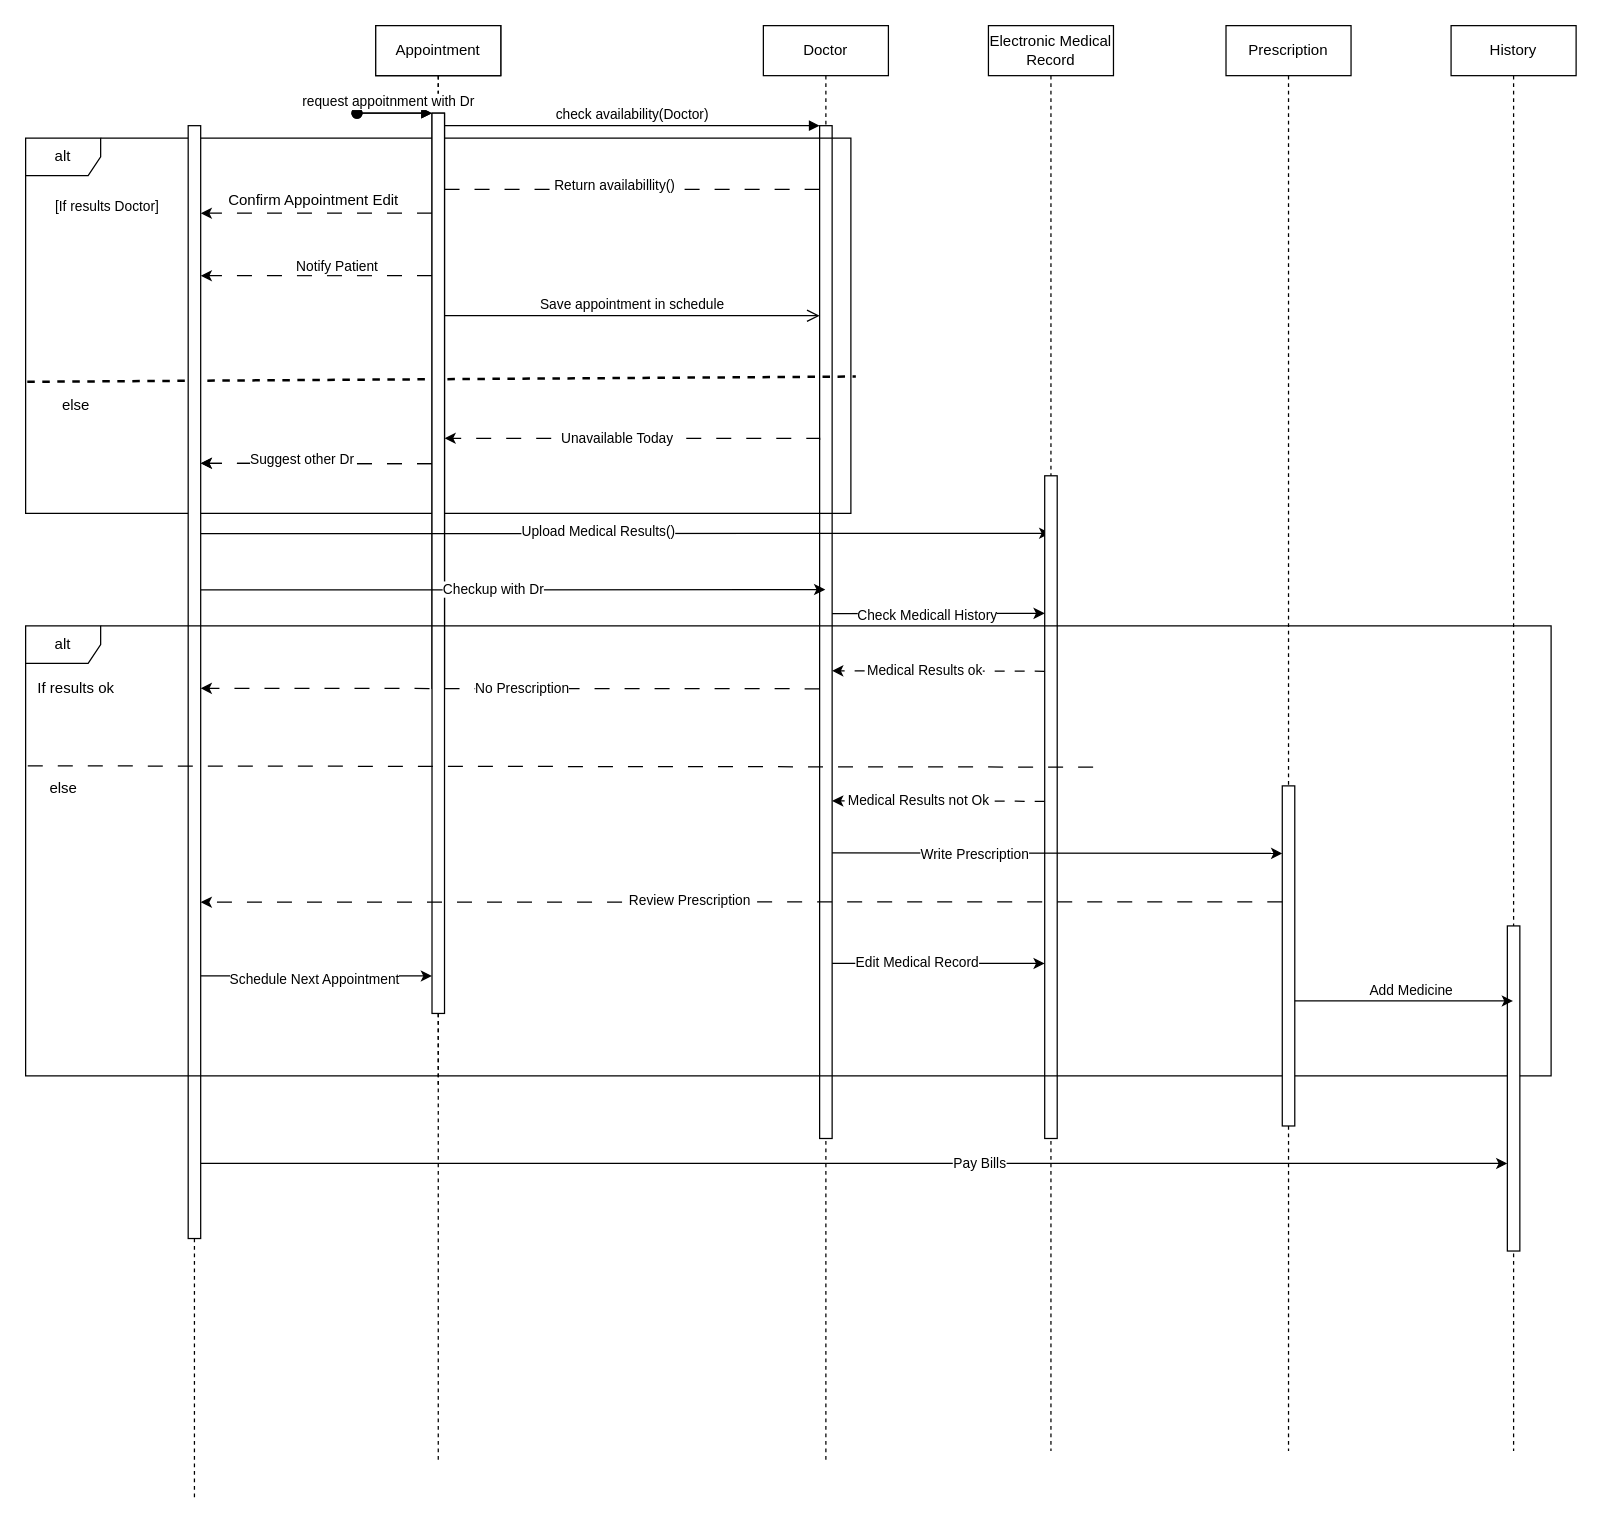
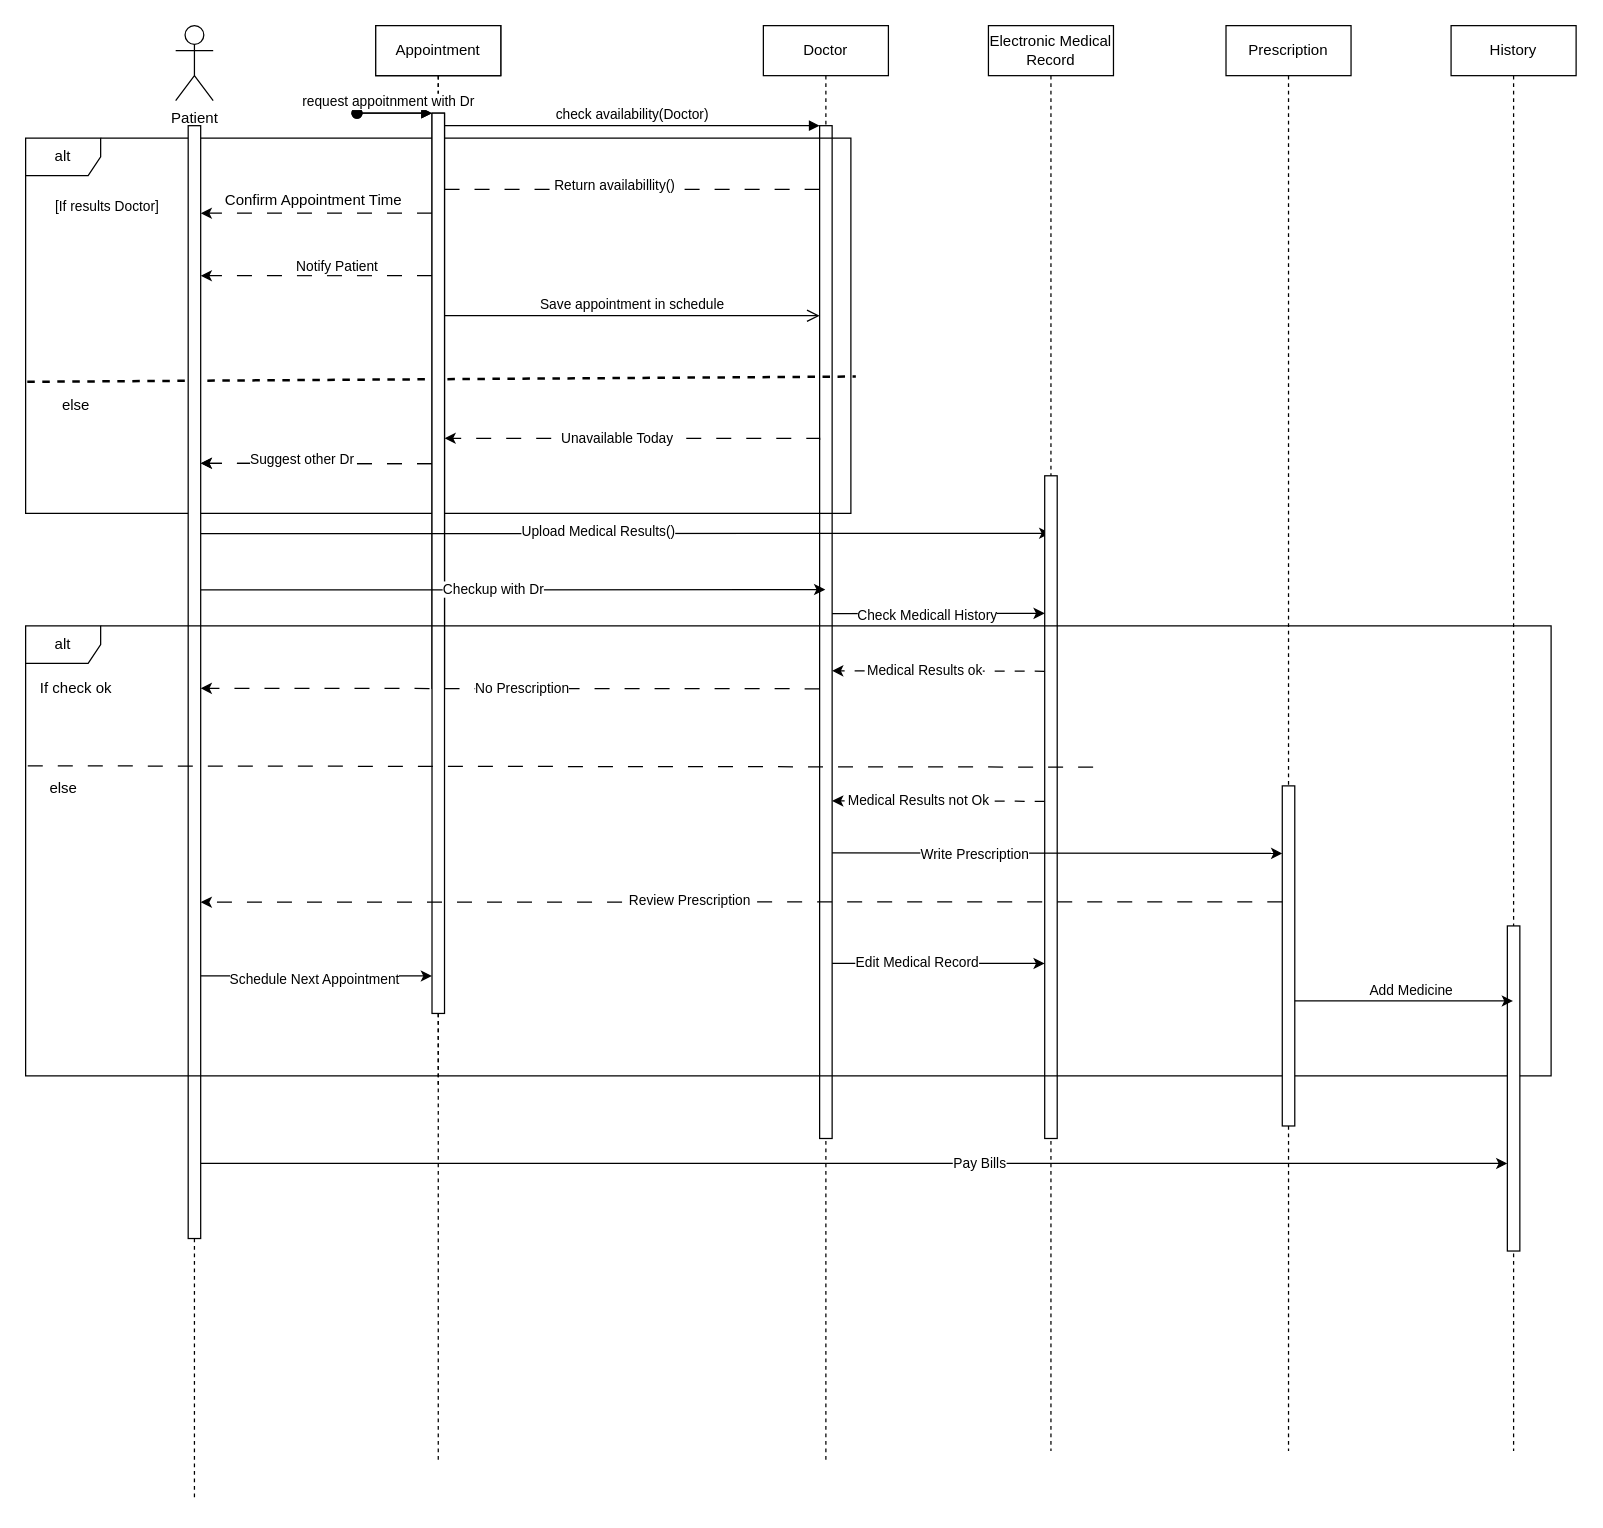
none -> (194, 63)
(314, 201) -> (314, 201)
(76, 688) -> (76, 688)
